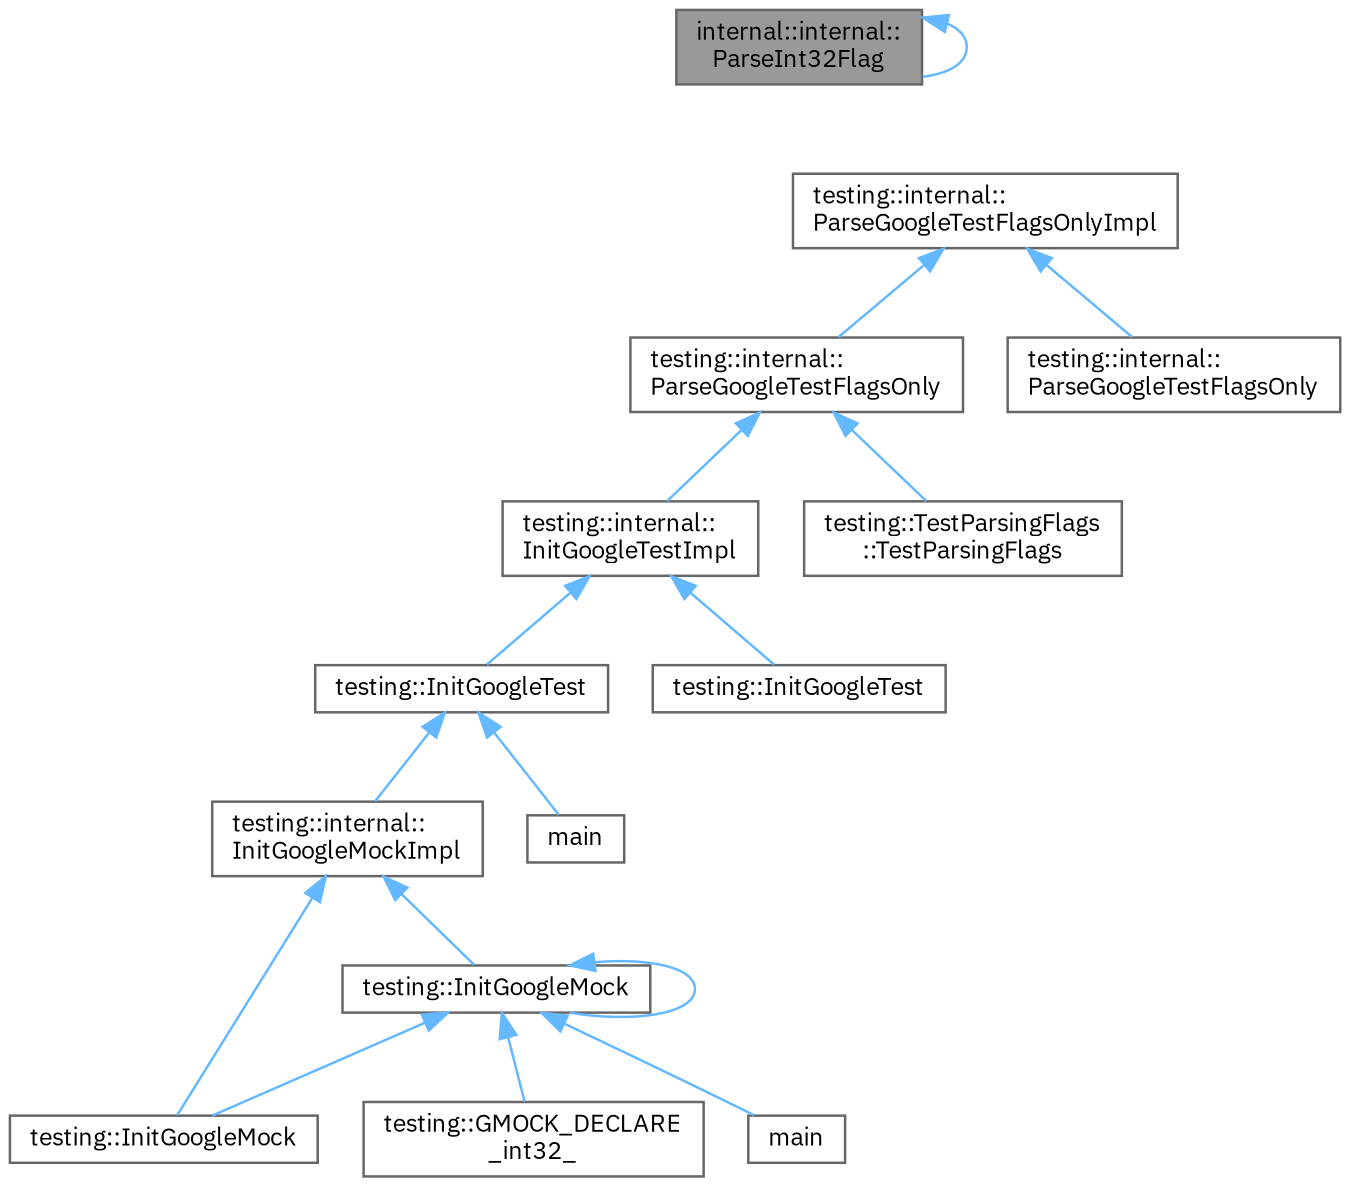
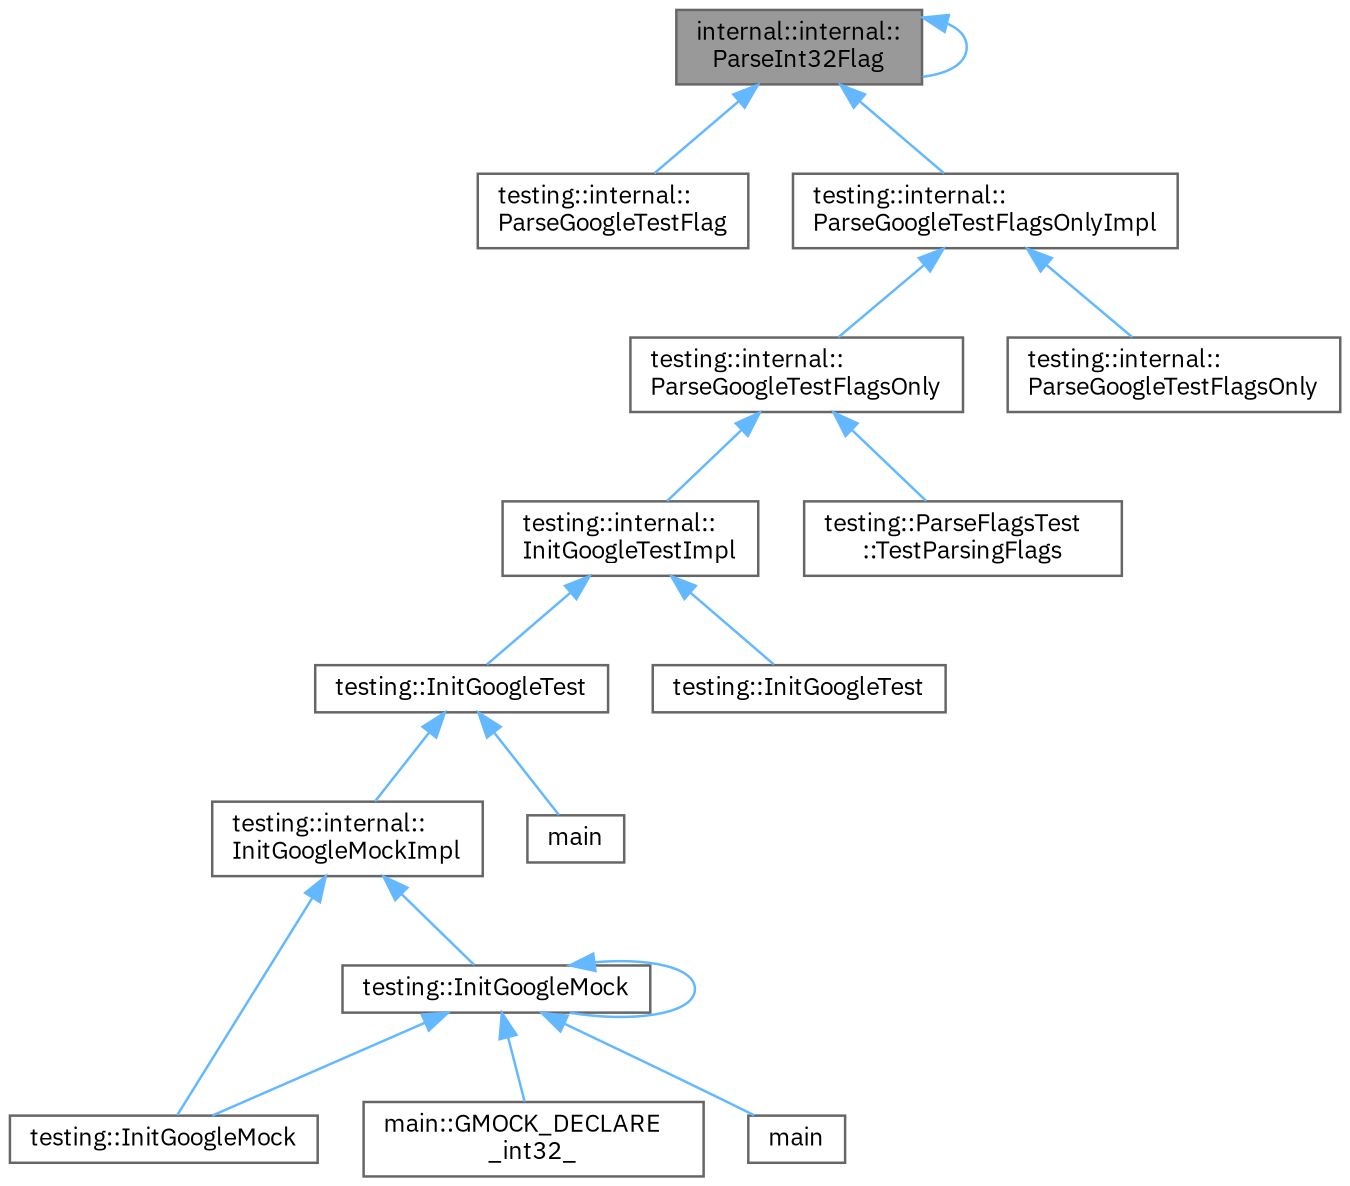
none -> (902, 137)
none -> (613, 211)
(963, 539) -> (963, 539)
(534, 1139) -> (534, 1139)
